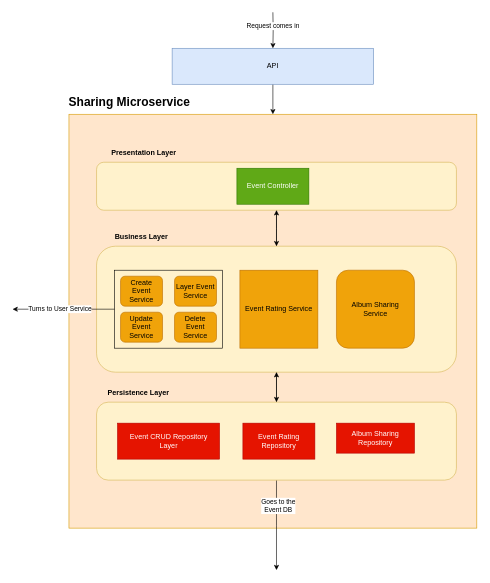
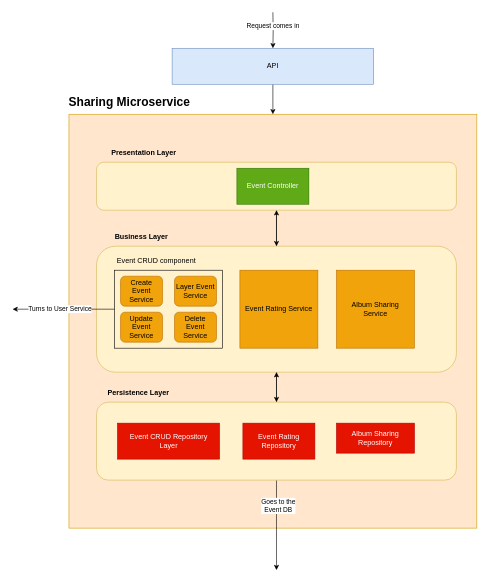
none -> (156, 261)
(375, 309) -> (375, 309)
